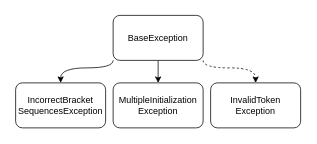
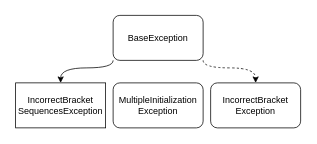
(158, 76) -> none
(60, 105) -> (60, 105)
(255, 105) -> (255, 105)
